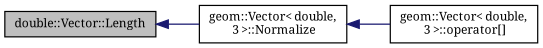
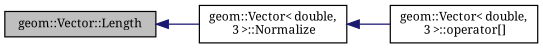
(80, 24) -> (80, 24)
